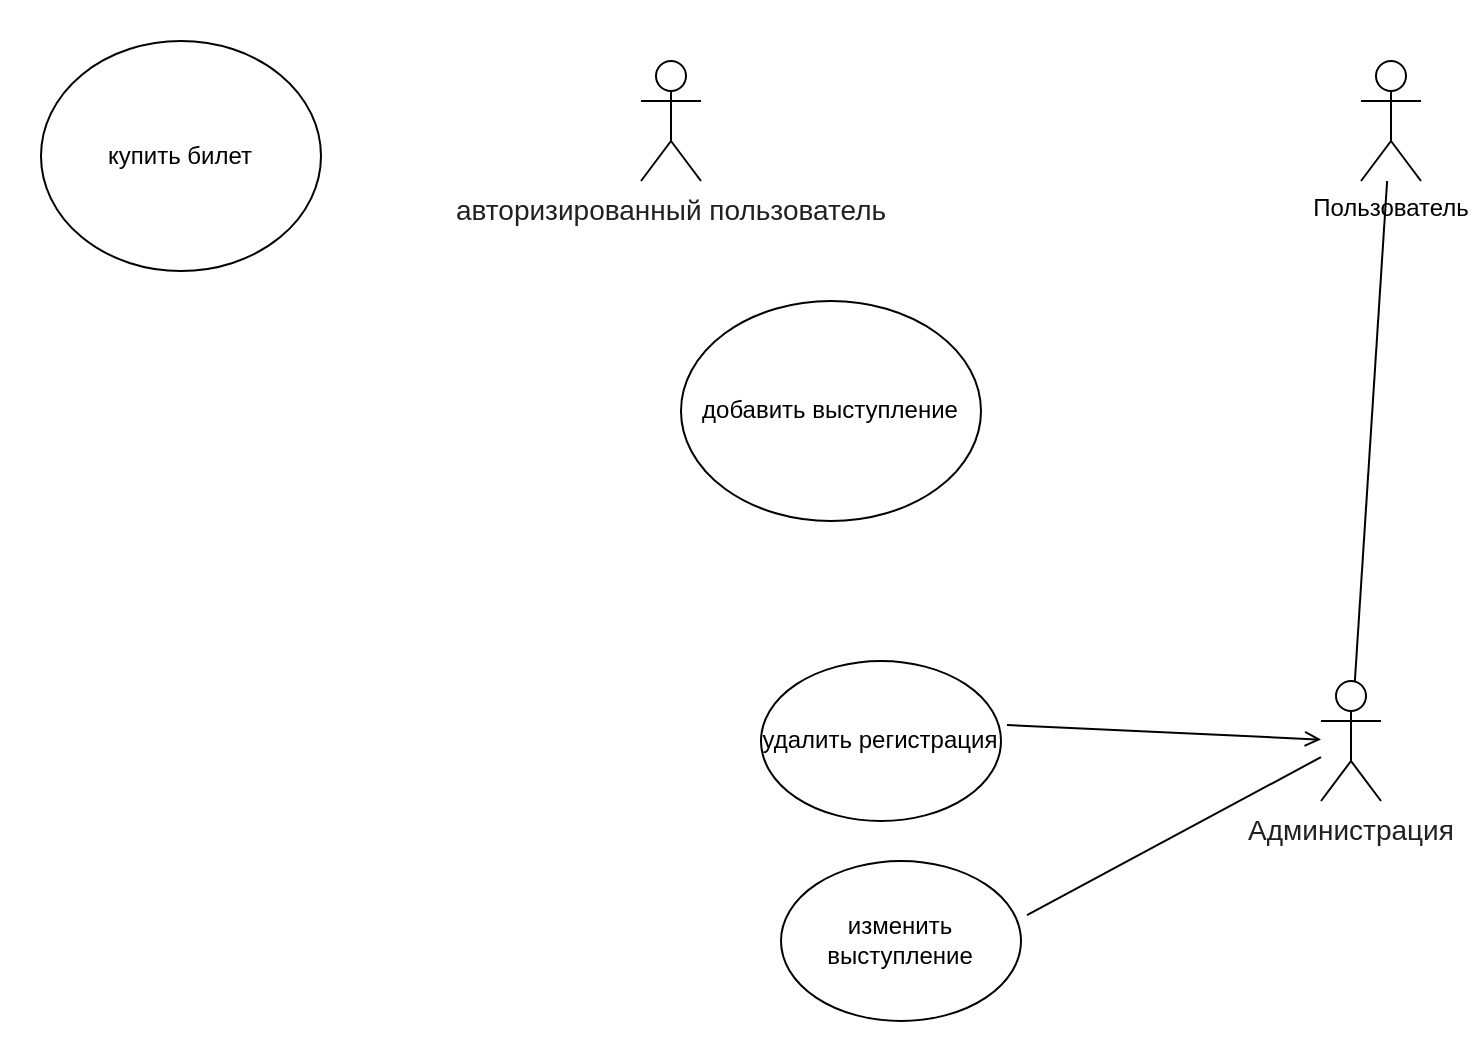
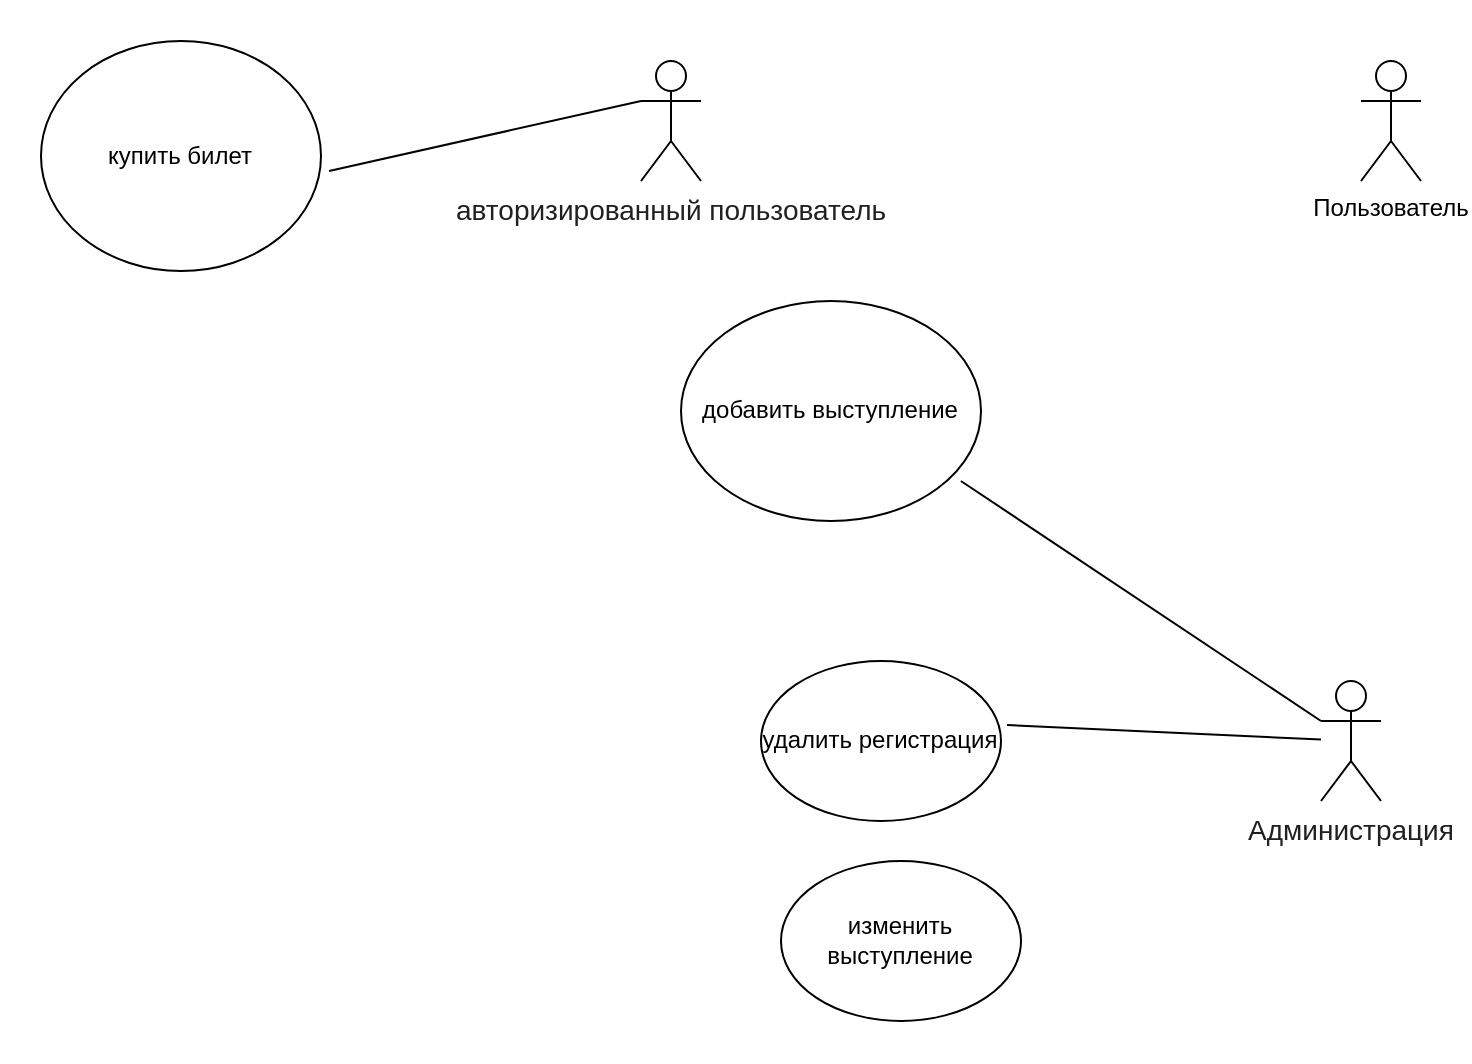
none -> (485, 136)
(1371, 431) -> (1141, 601)
(1313, 739) -> (1315, 739)
(1174, 836) -> none
